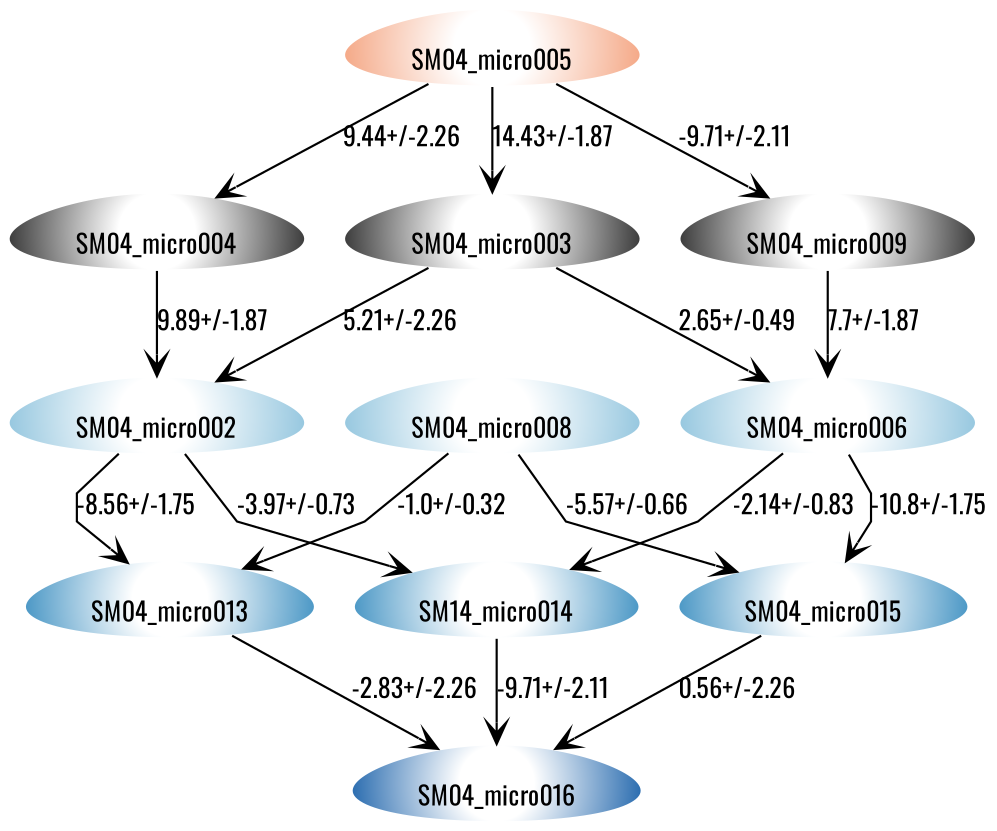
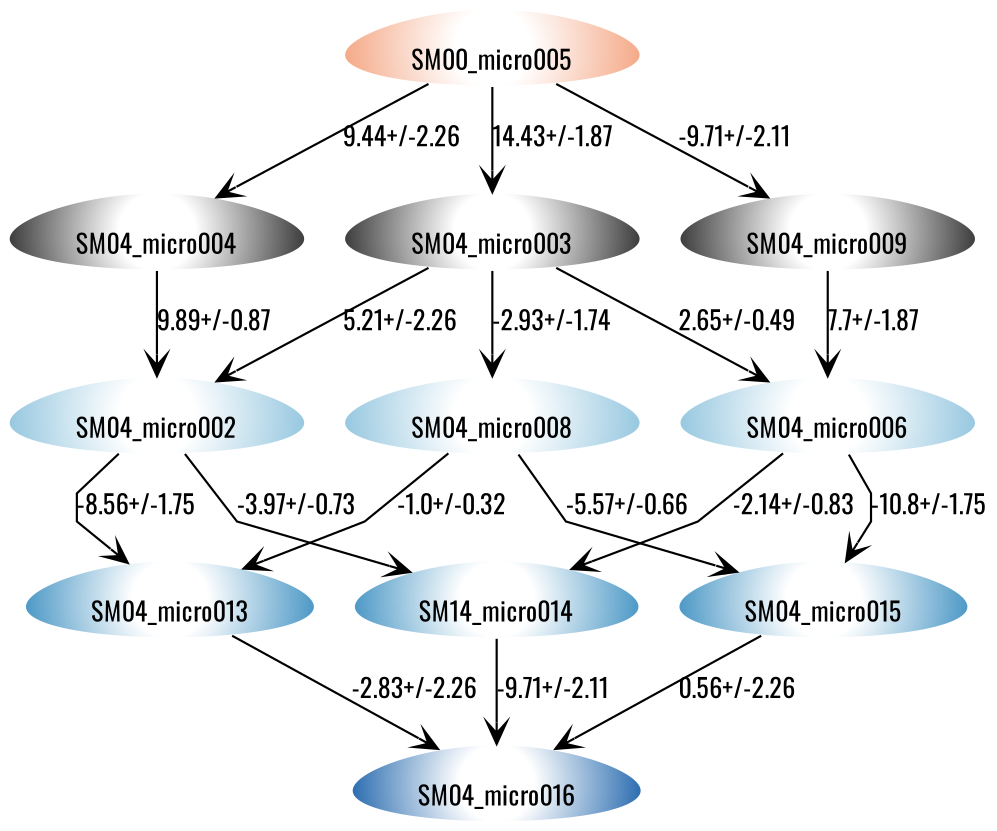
(492, 48) -> (492, 48)
none -> (492, 313)
(213, 324) -> (214, 324)
